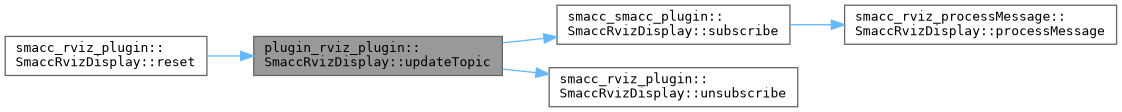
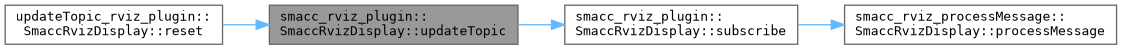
(673, 25) -> (681, 25)
(106, 56) -> (114, 25)
(378, 56) -> (394, 25)
(673, 87) -> none
